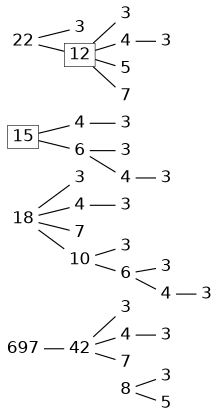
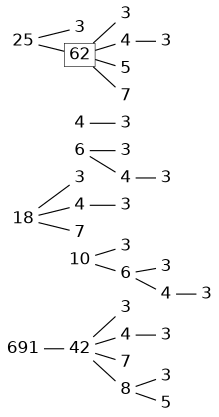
(23, 41) -> (23, 41)
(80, 55) -> (80, 55)
(23, 137) -> none
(51, 239) -> none
(23, 349) -> (23, 349)
none -> (104, 371)
